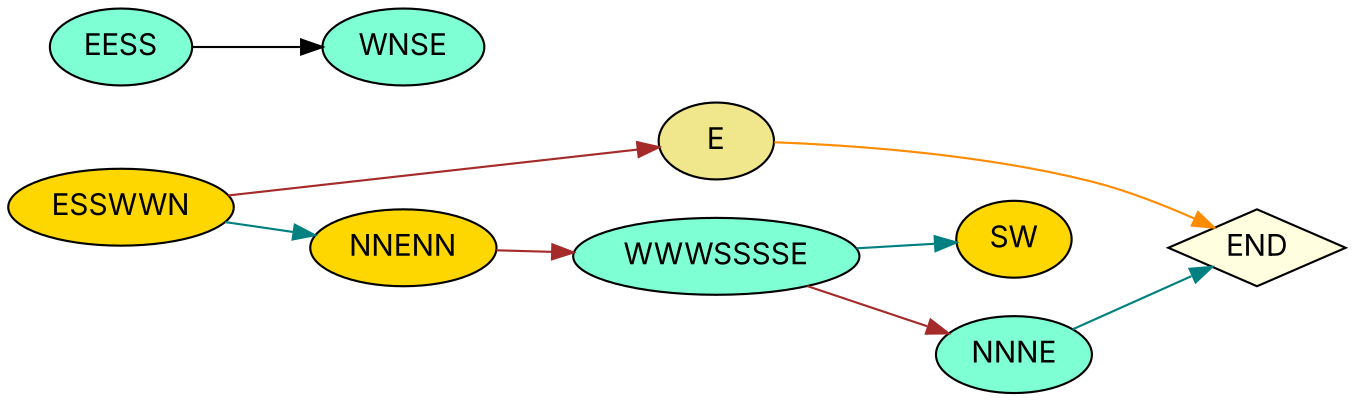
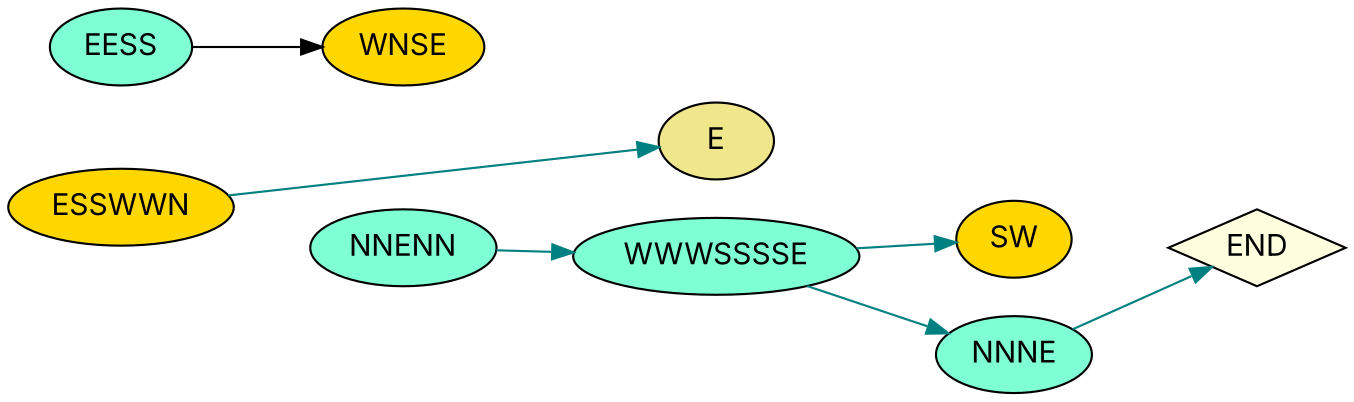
(403, 47) -> (403, 47)
(988, 161) -> none
(433, 173) -> (433, 173)
(259, 227) -> none
(403, 248) -> (403, 248)
(524, 251) -> (524, 251)
(867, 306) -> (867, 306)
